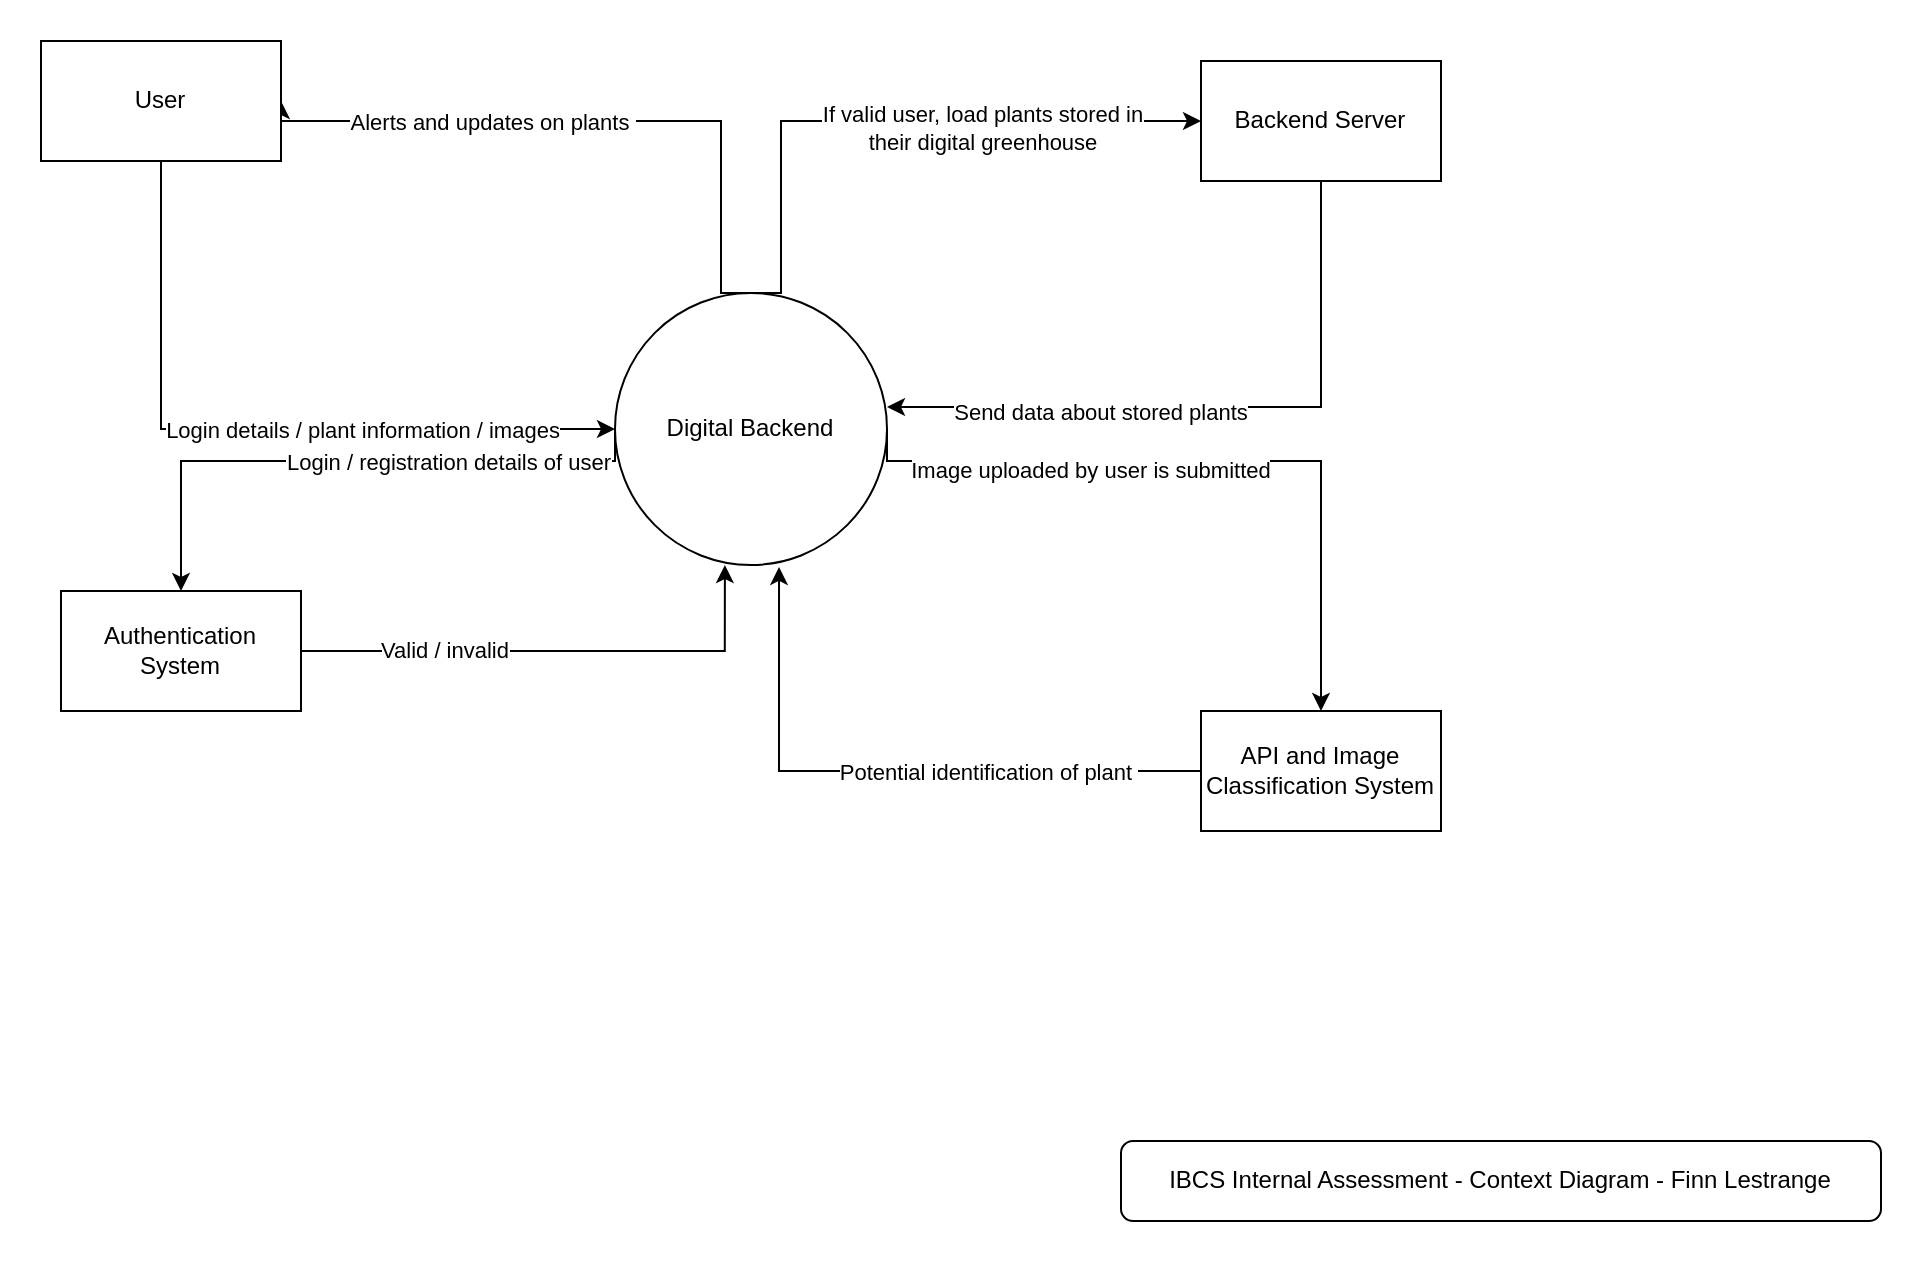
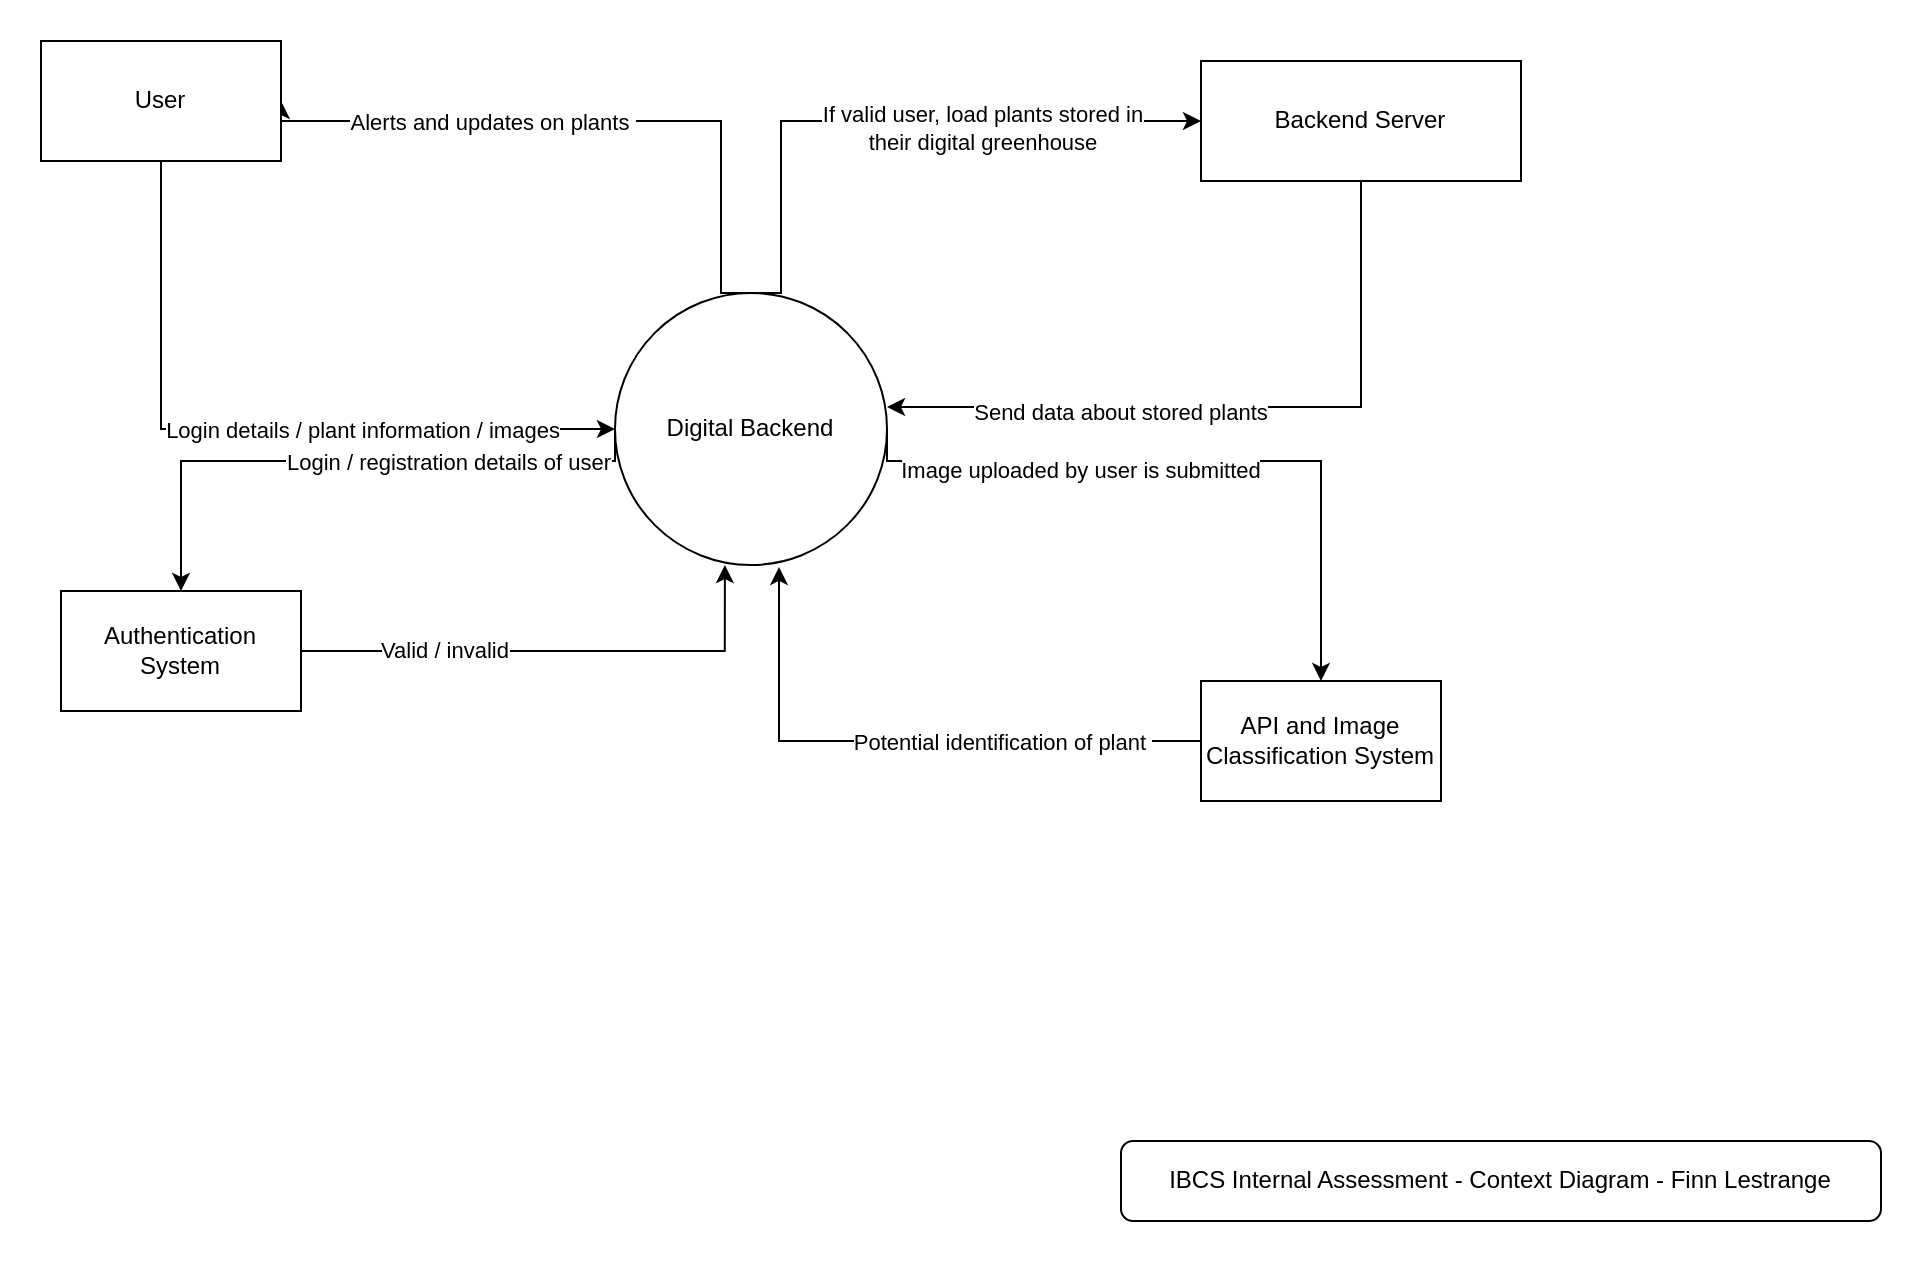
(1321, 121) -> (1361, 121)
(1321, 771) -> (1321, 741)
